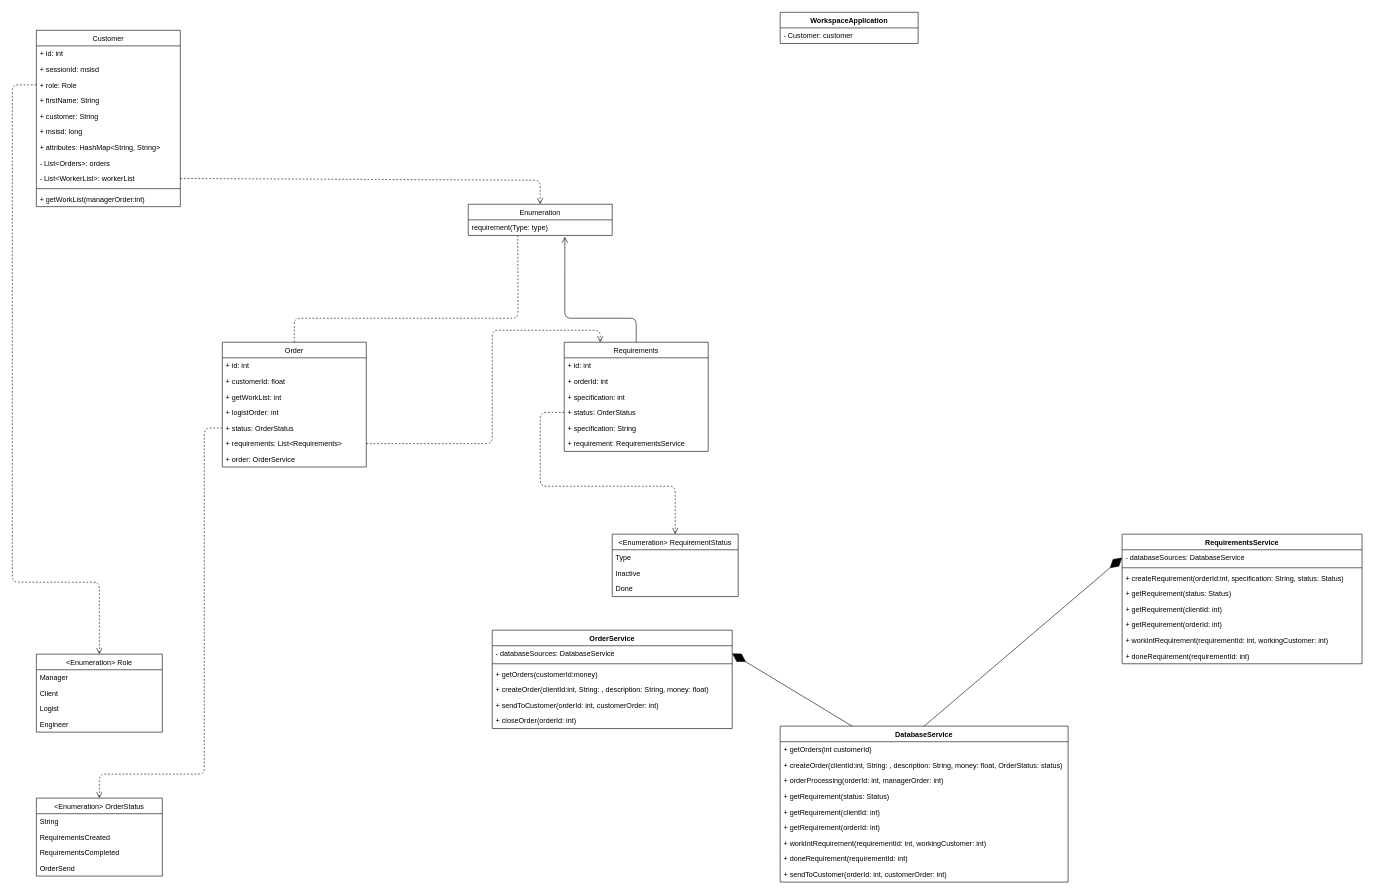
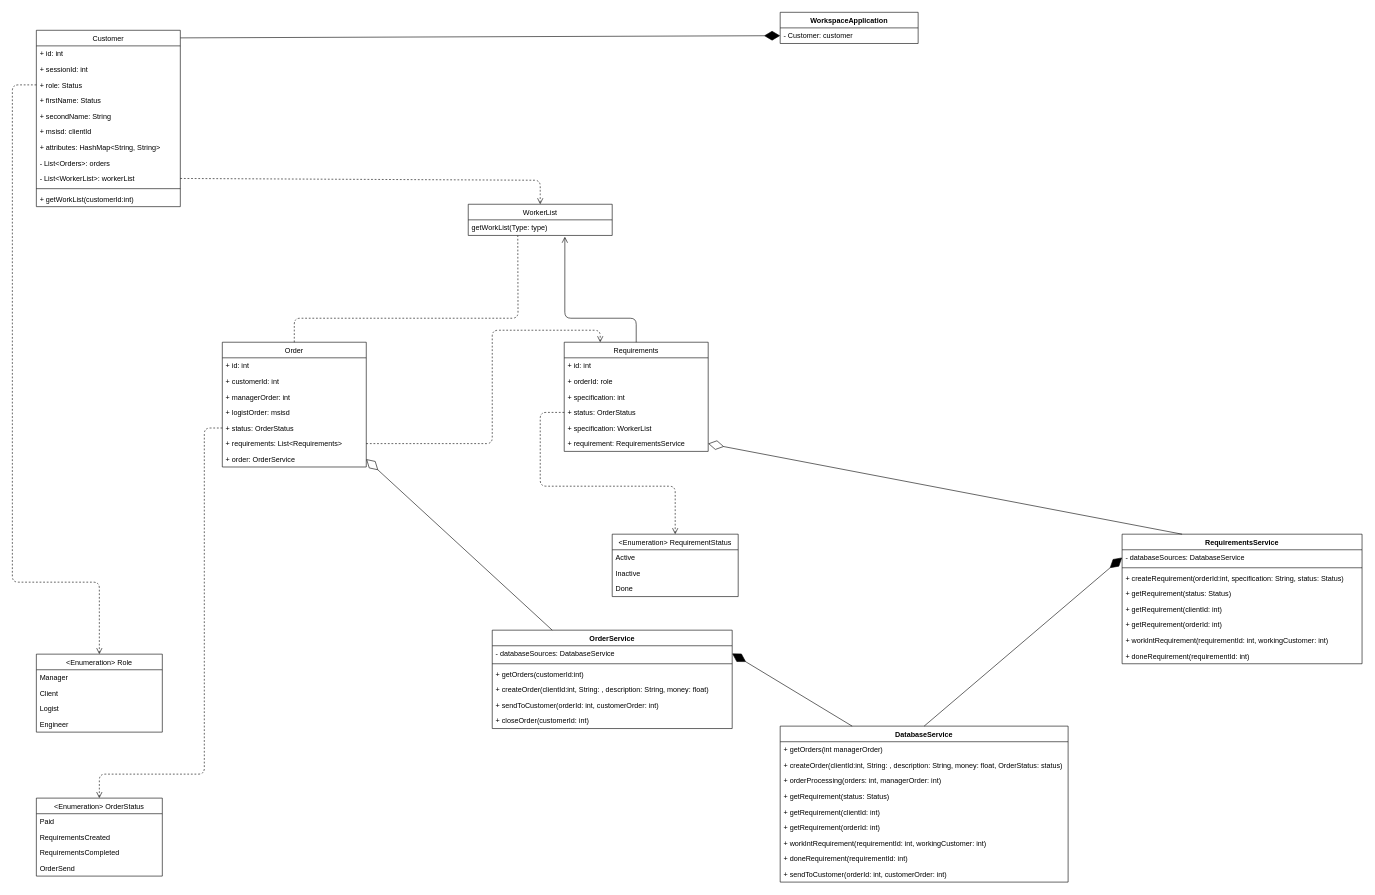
none -> (553, 37)
(71, 70) -> (67, 70)
(59, 85) -> (64, 85)
(73, 101) -> (74, 101)
(72, 116) -> (76, 116)
(61, 132) -> (68, 132)
(98, 199) -> (94, 199)
(540, 212) -> (540, 212)
(515, 228) -> (515, 228)
(260, 382) -> (256, 382)
(592, 382) -> (594, 382)
(257, 397) -> (260, 397)
(256, 413) -> (260, 413)
(607, 428) -> (615, 428)
none -> (953, 490)
none -> (465, 550)
(624, 558) -> (627, 558)
(552, 674) -> (547, 674)
(543, 721) -> (549, 721)
(835, 750) -> (839, 750)
(875, 781) -> (873, 781)
(51, 822) -> (47, 822)
